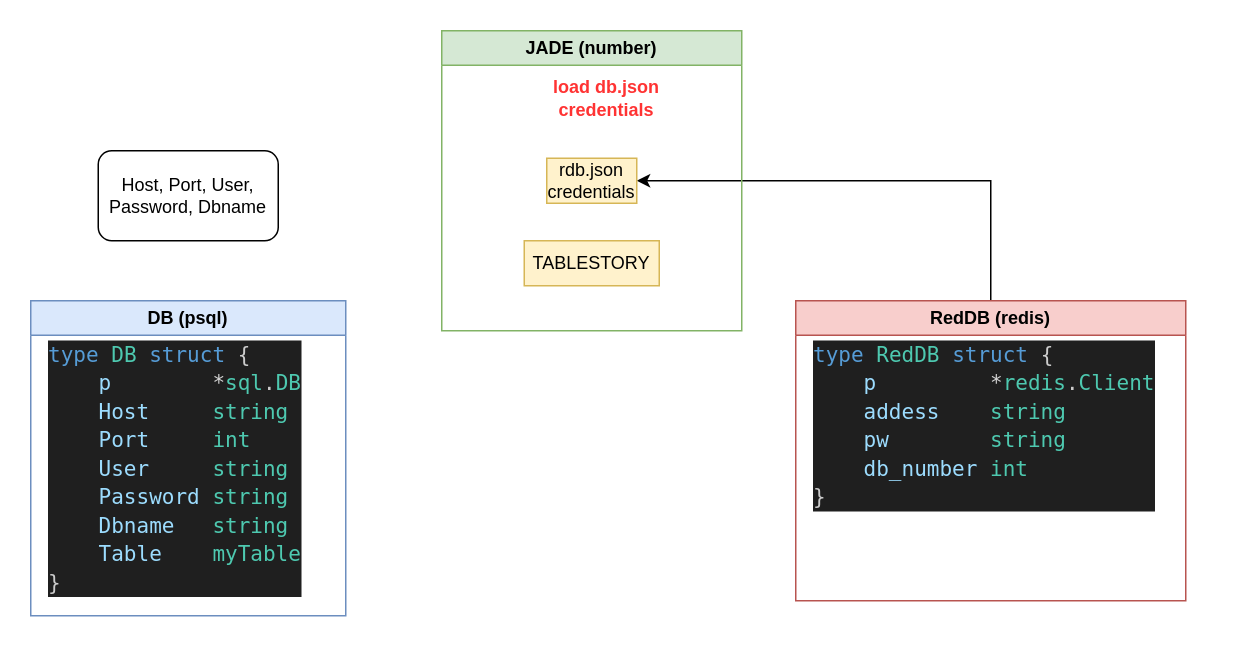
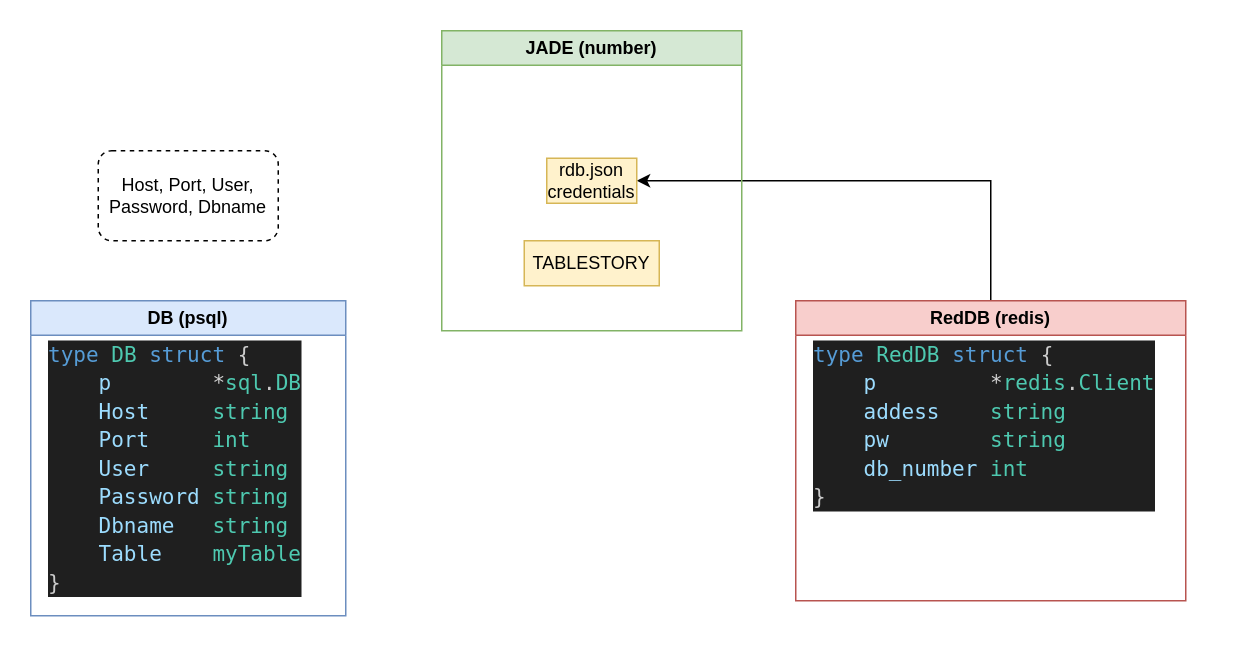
(607, 98) -> none
(188, 196) -> (188, 196)
